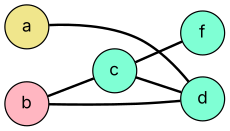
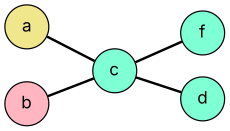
(127, 34) -> (71, 49)
(115, 104) -> none
